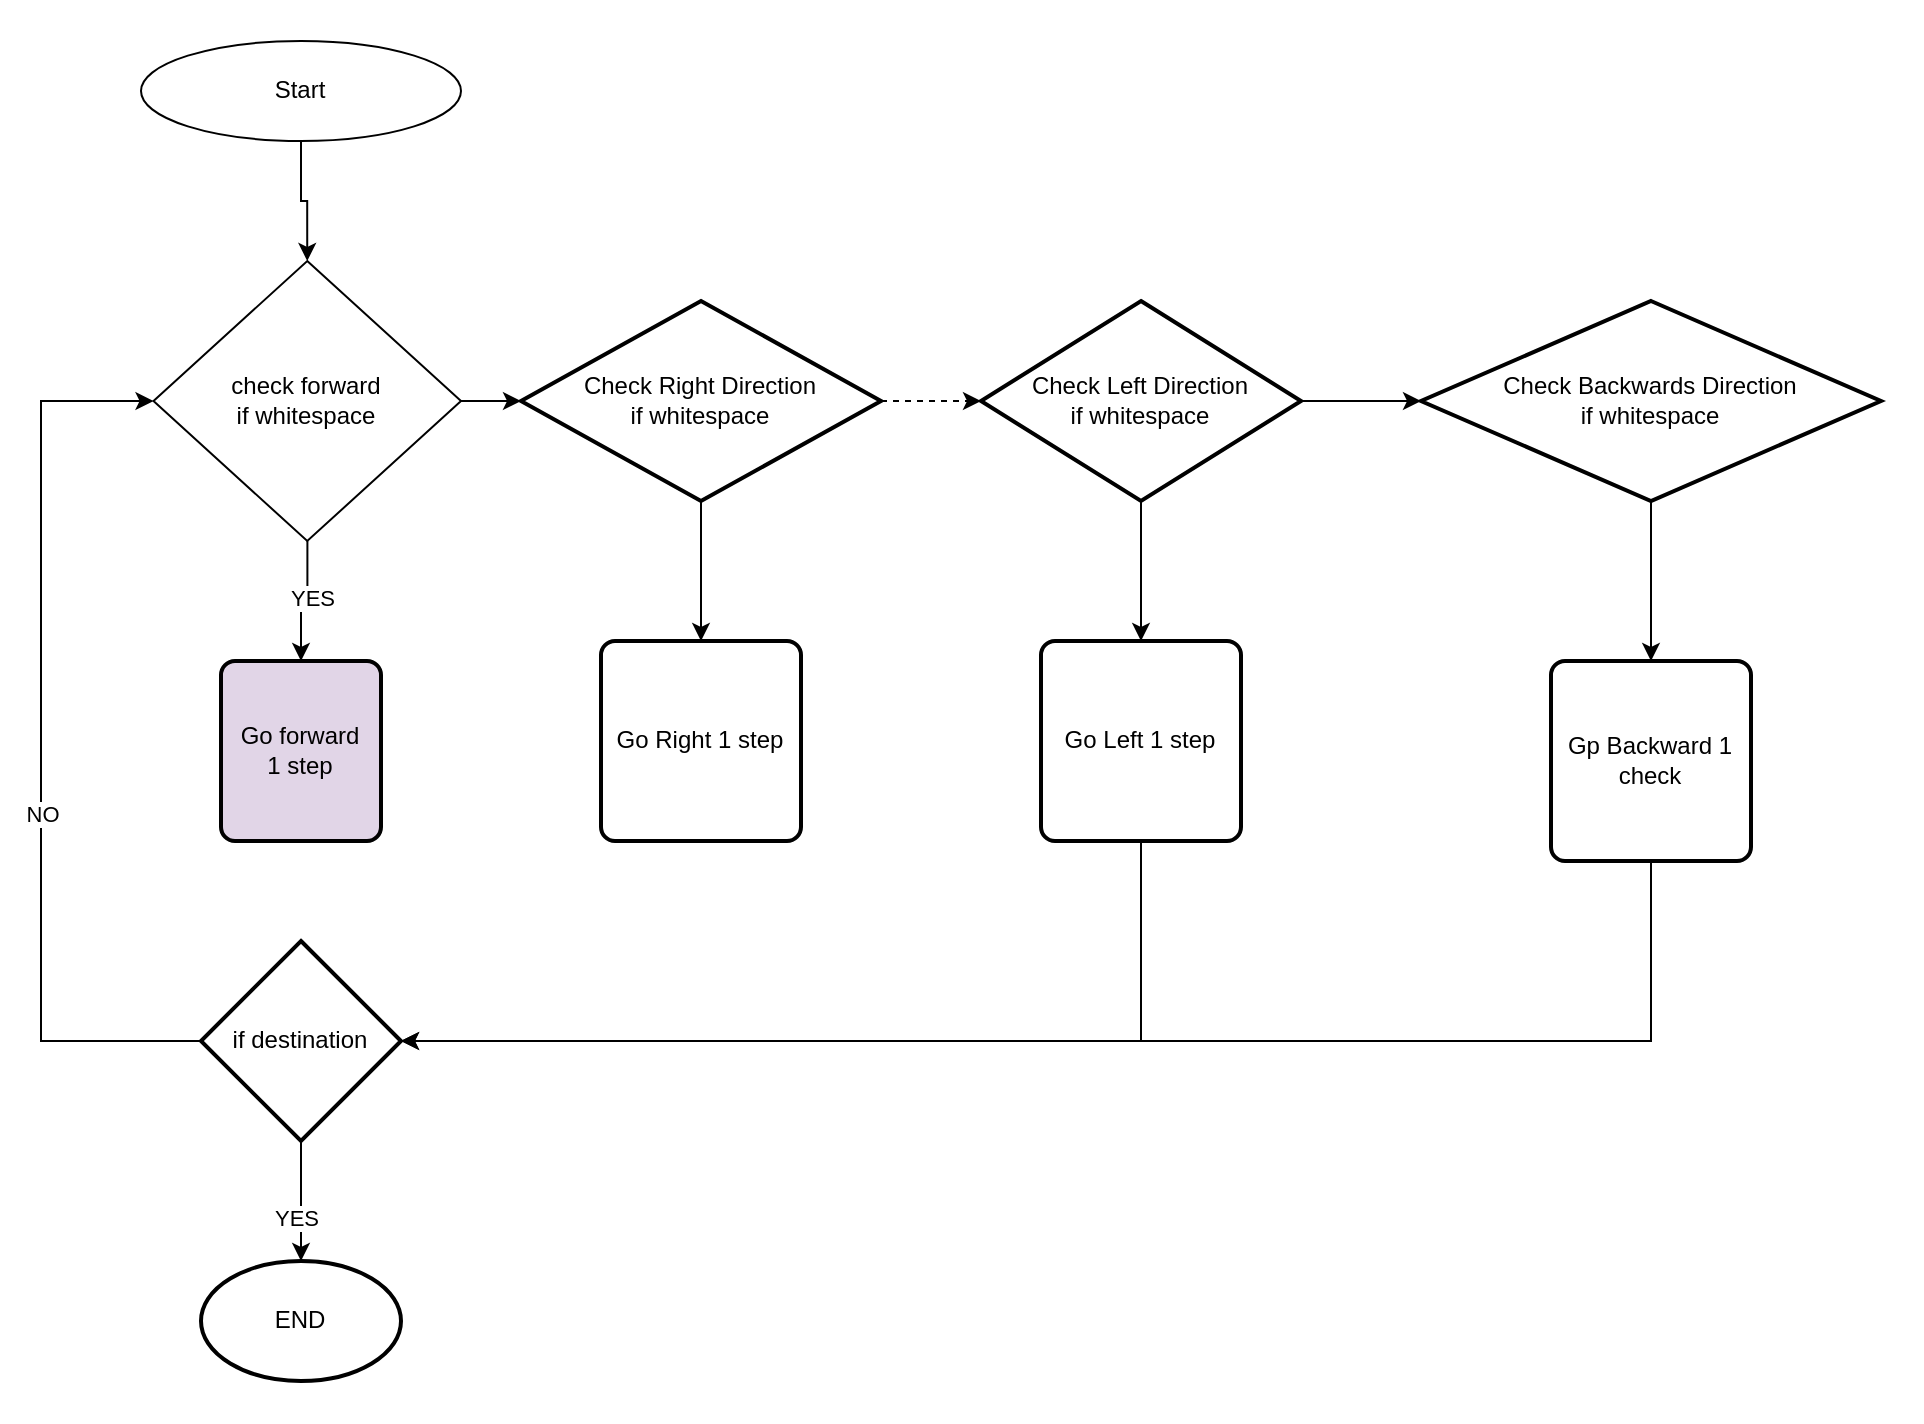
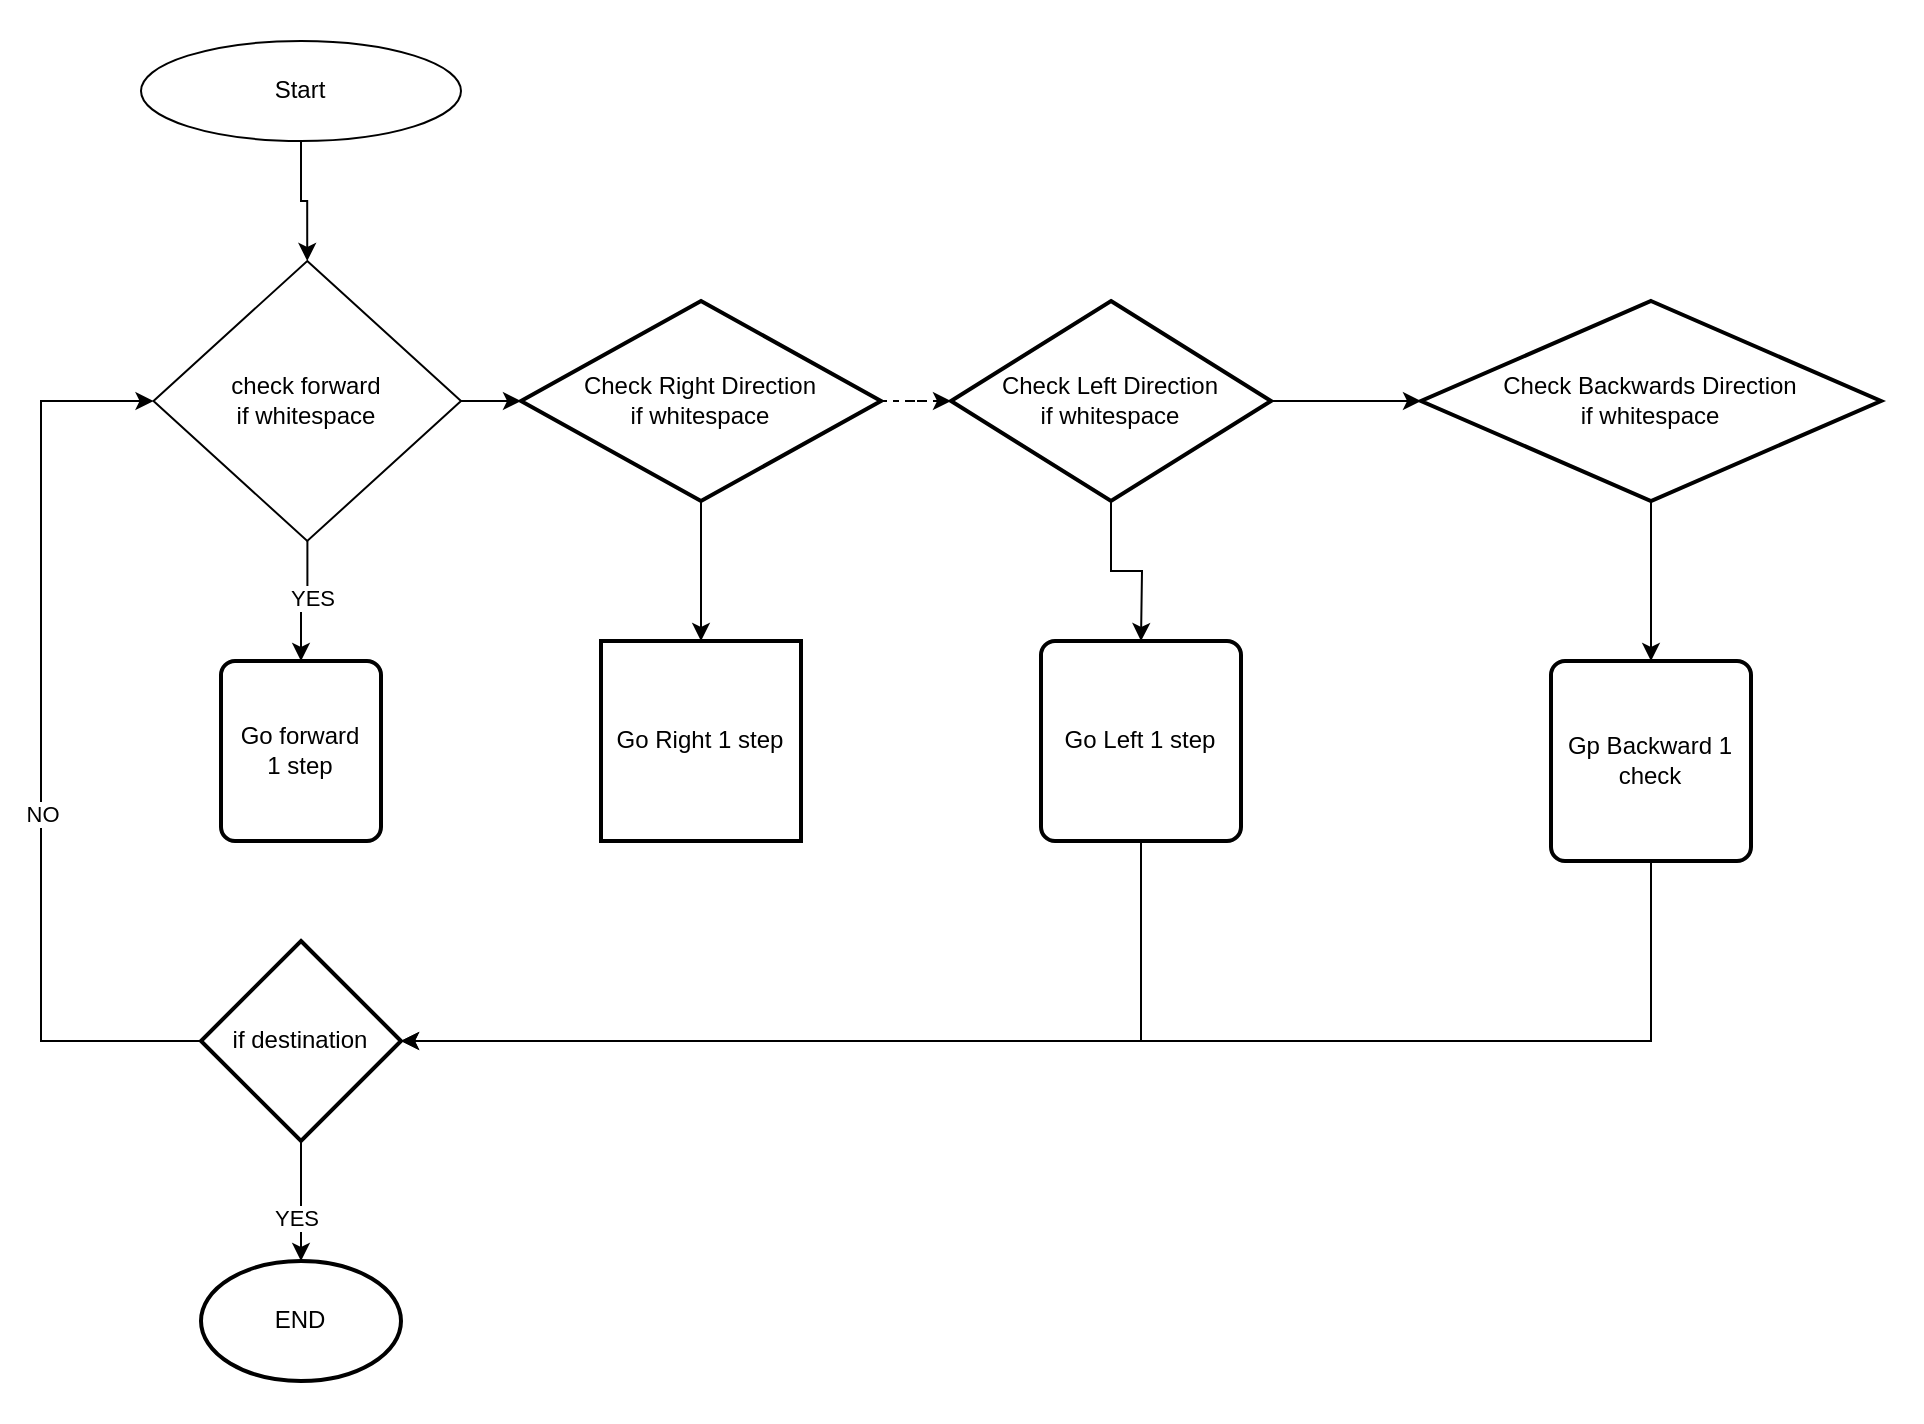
(1141, 401) -> (1111, 401)
(701, 741) -> (701, 741)
(301, 751) -> (301, 751)
